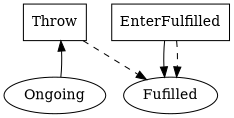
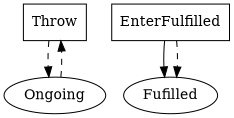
(110, 57) -> (48, 54)
(62, 64) -> (62, 64)
